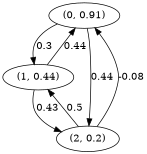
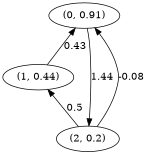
(39, 37) -> none
(75, 46) -> (75, 46)
(102, 77) -> (102, 77)
(36, 114) -> none
